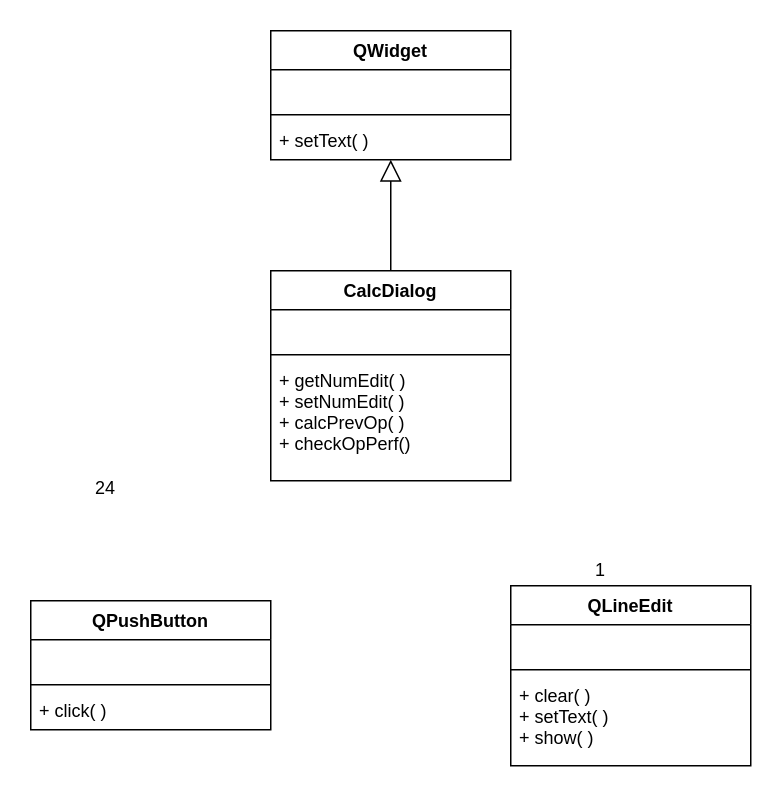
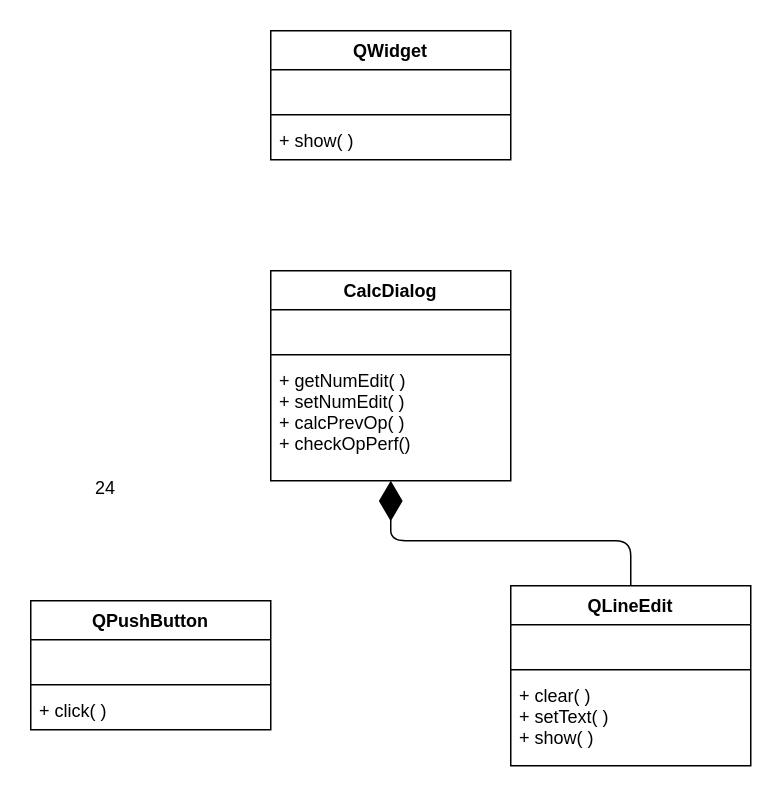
(335, 141) -> (320, 141)
(391, 226) -> none
none -> (524, 541)
(601, 571) -> none
